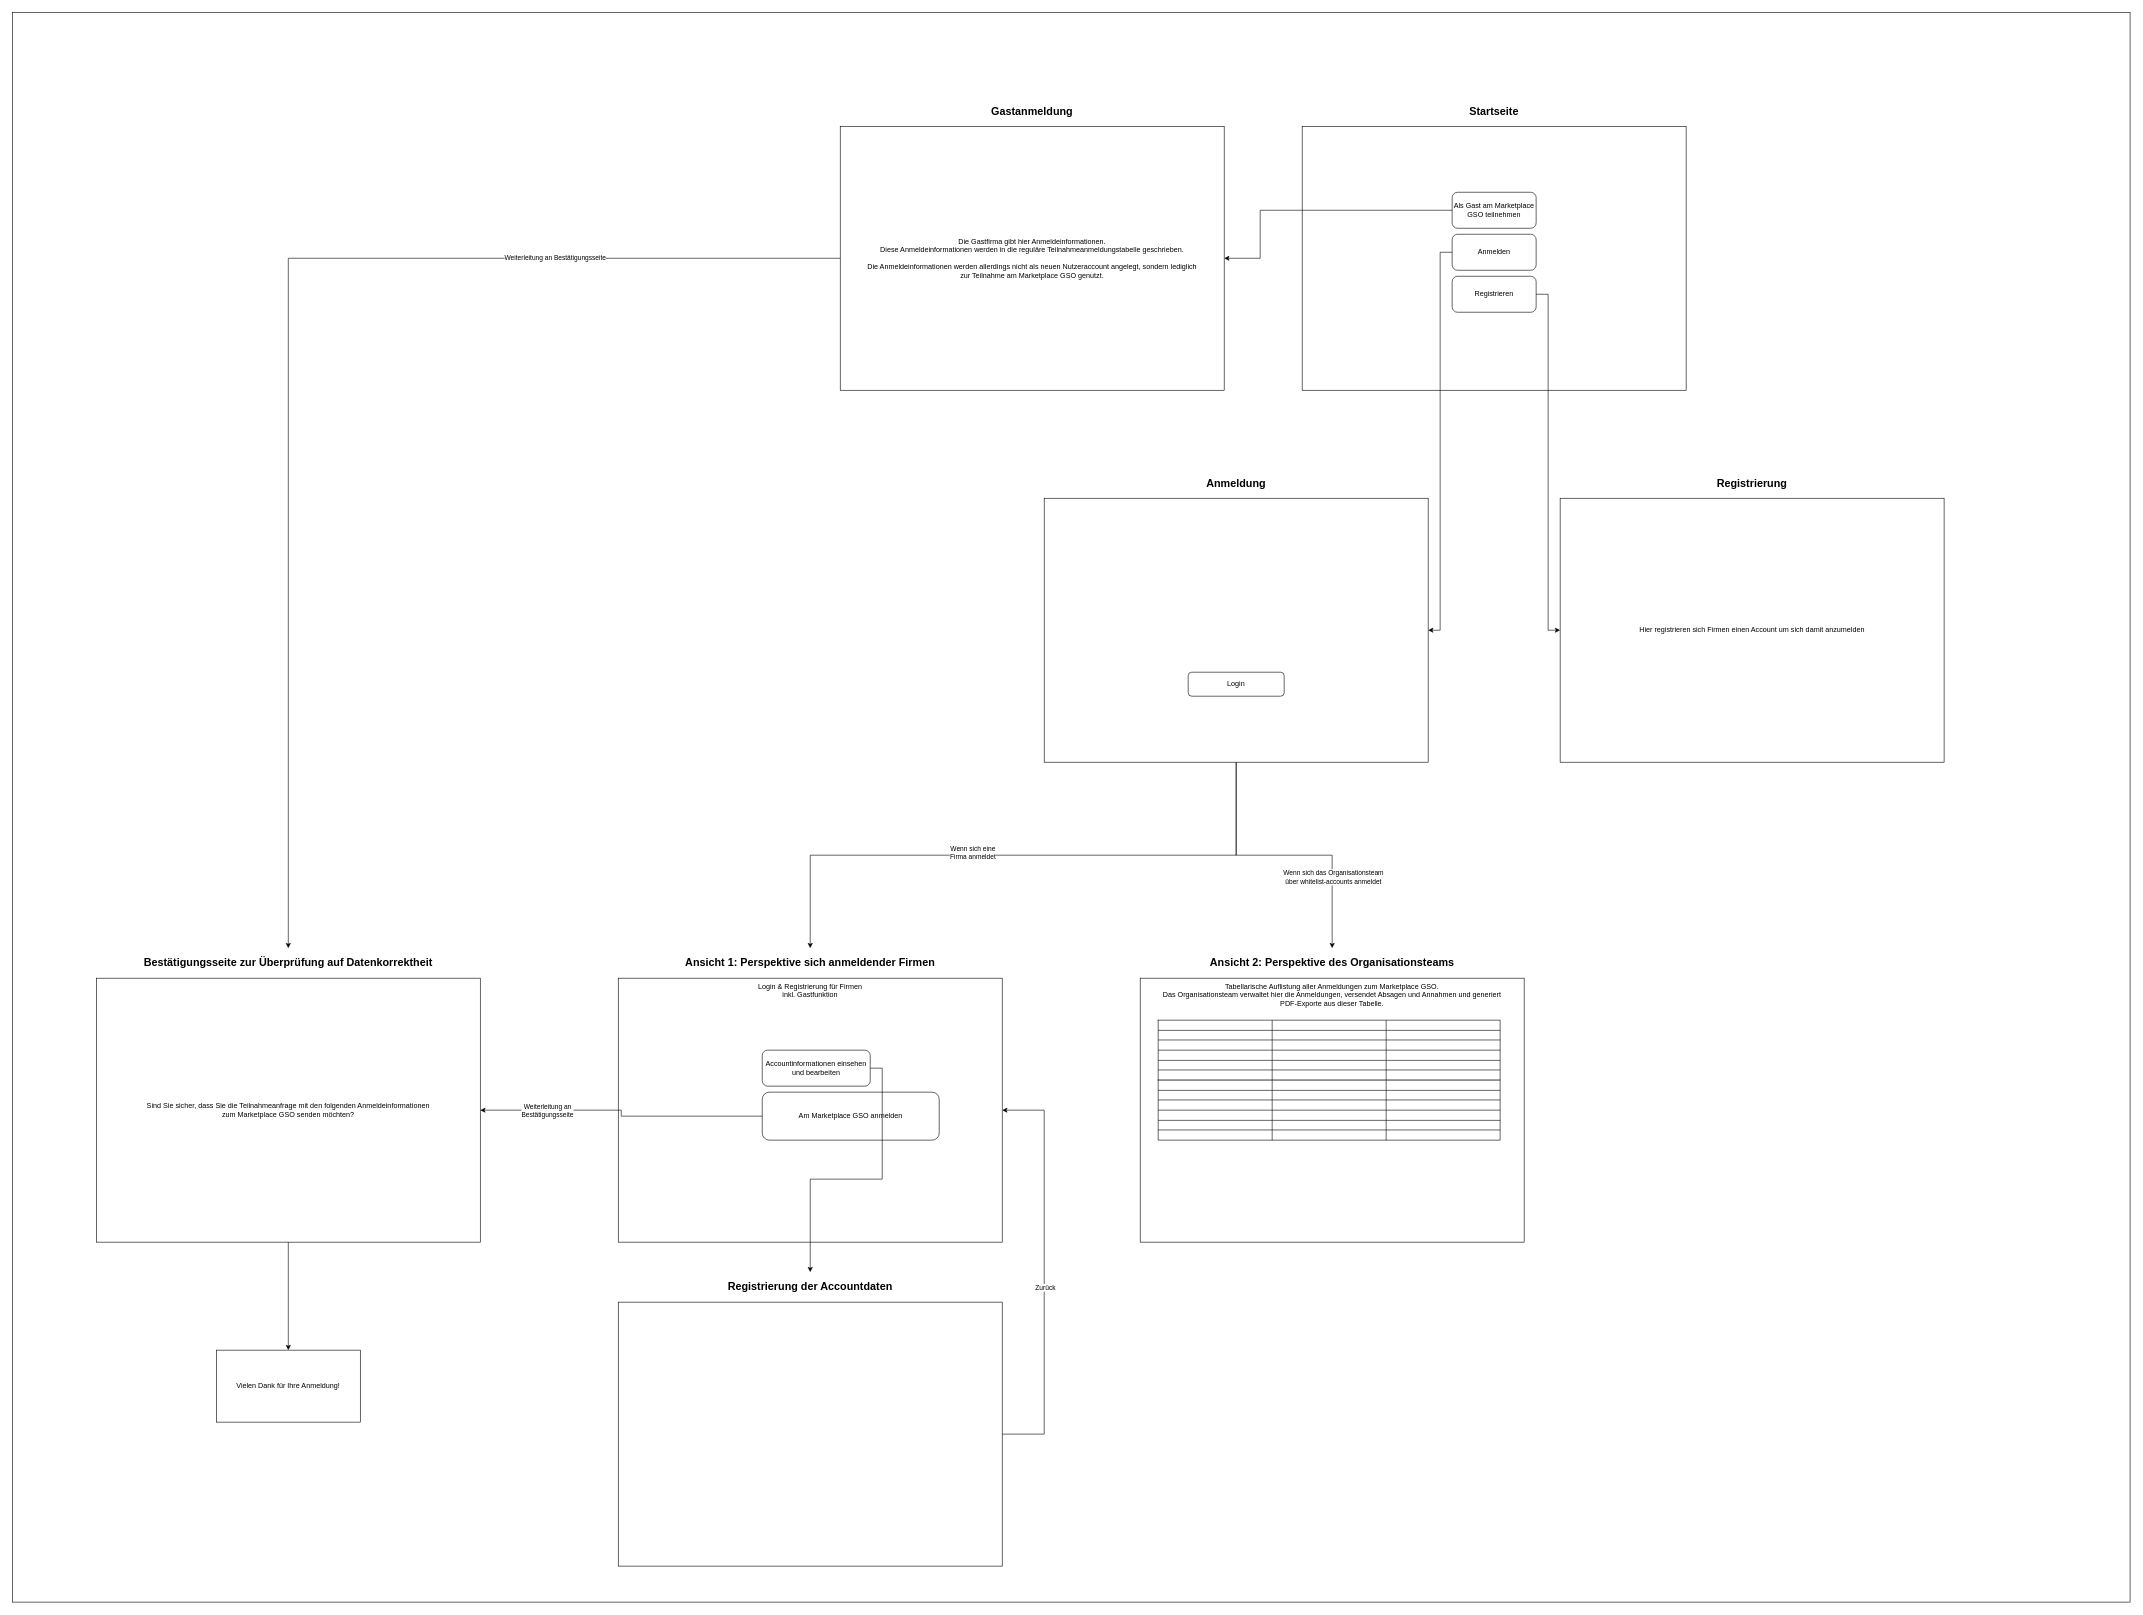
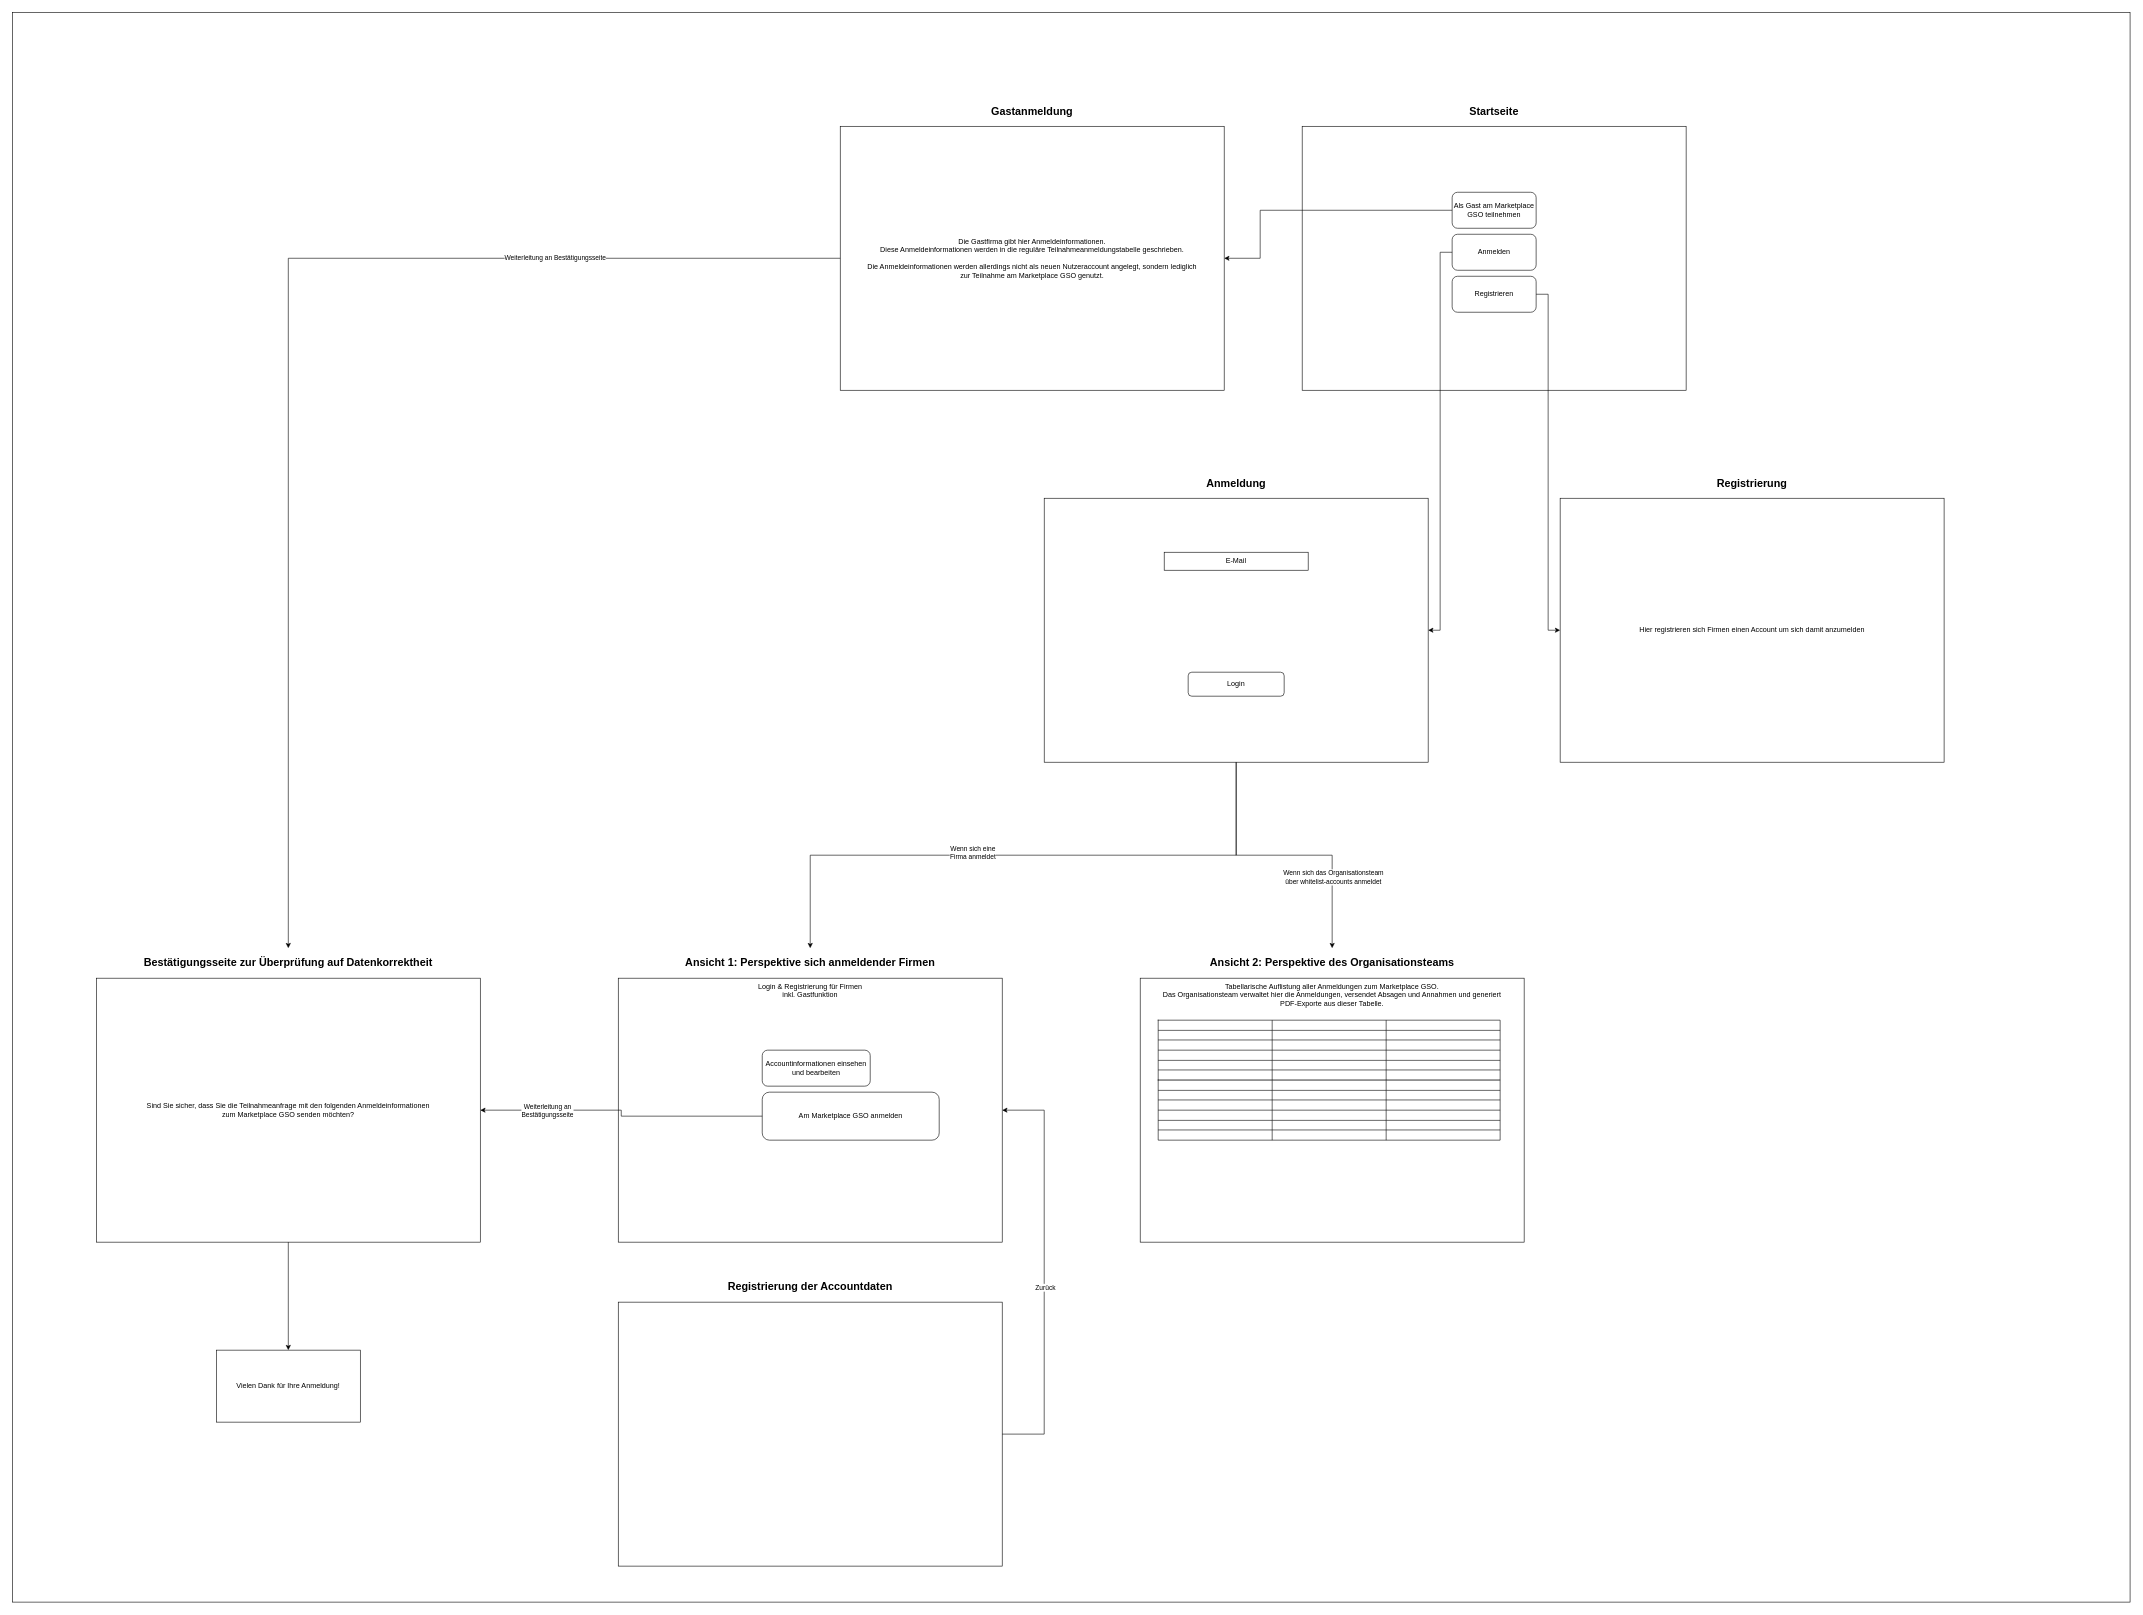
none -> (1236, 561)
(810, 1179) -> none
